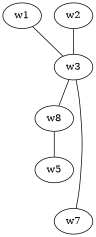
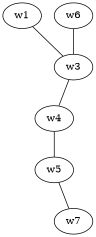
(74, 16) -> (74, 16)
(54, 119) -> (54, 119)
(82, 144) -> (64, 195)
